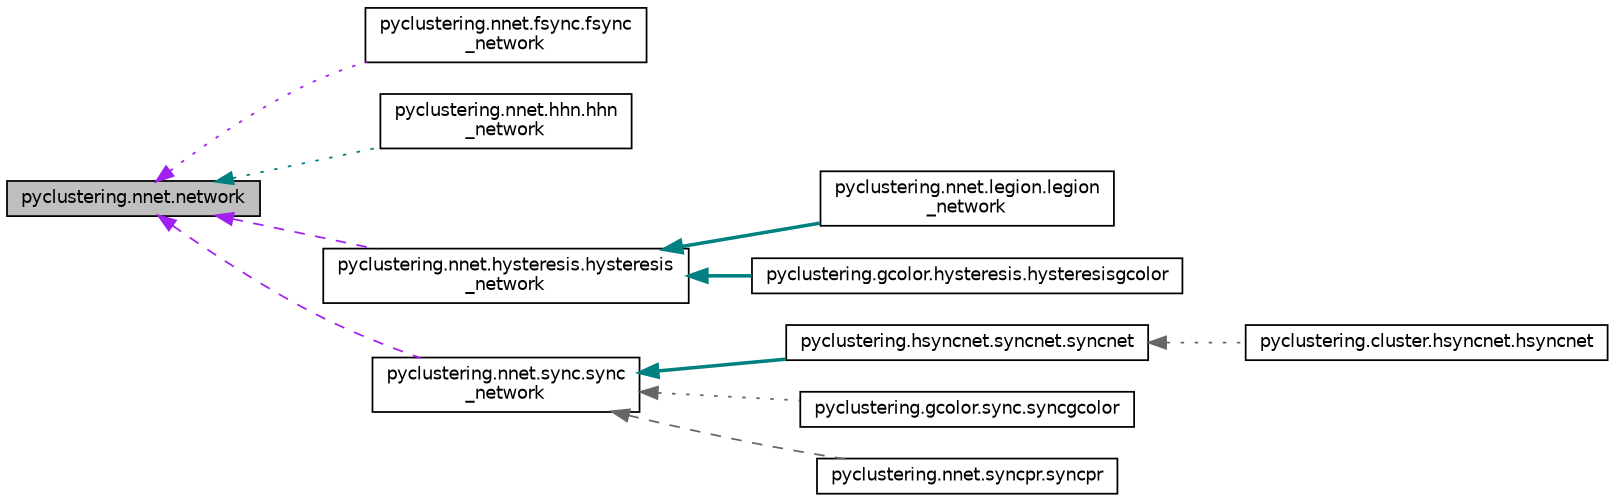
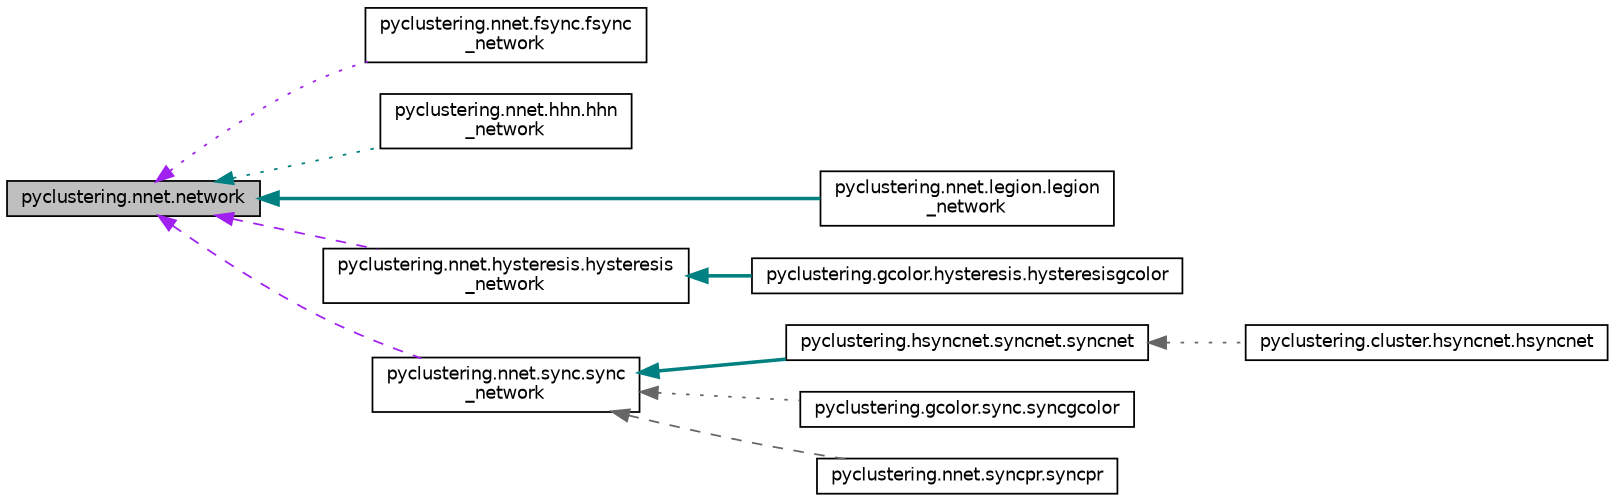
(751, 235) -> (549, 199)
